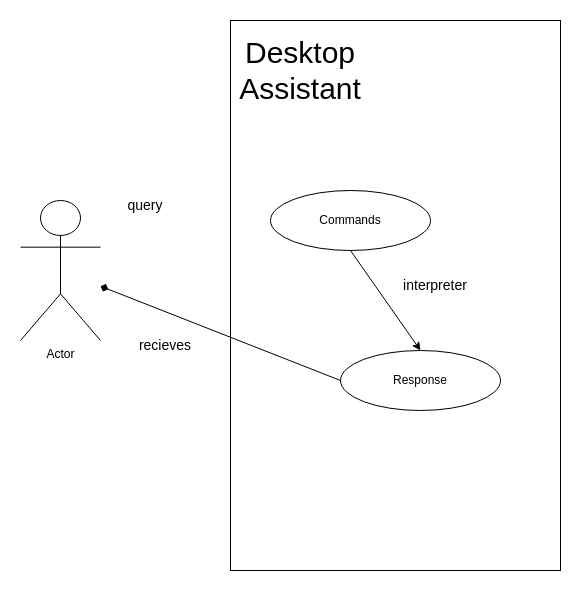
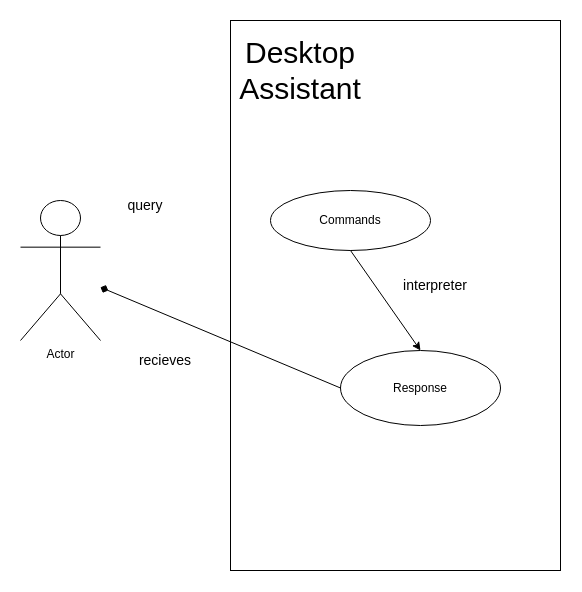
(166, 346) -> (166, 361)
(421, 381) -> (421, 388)
